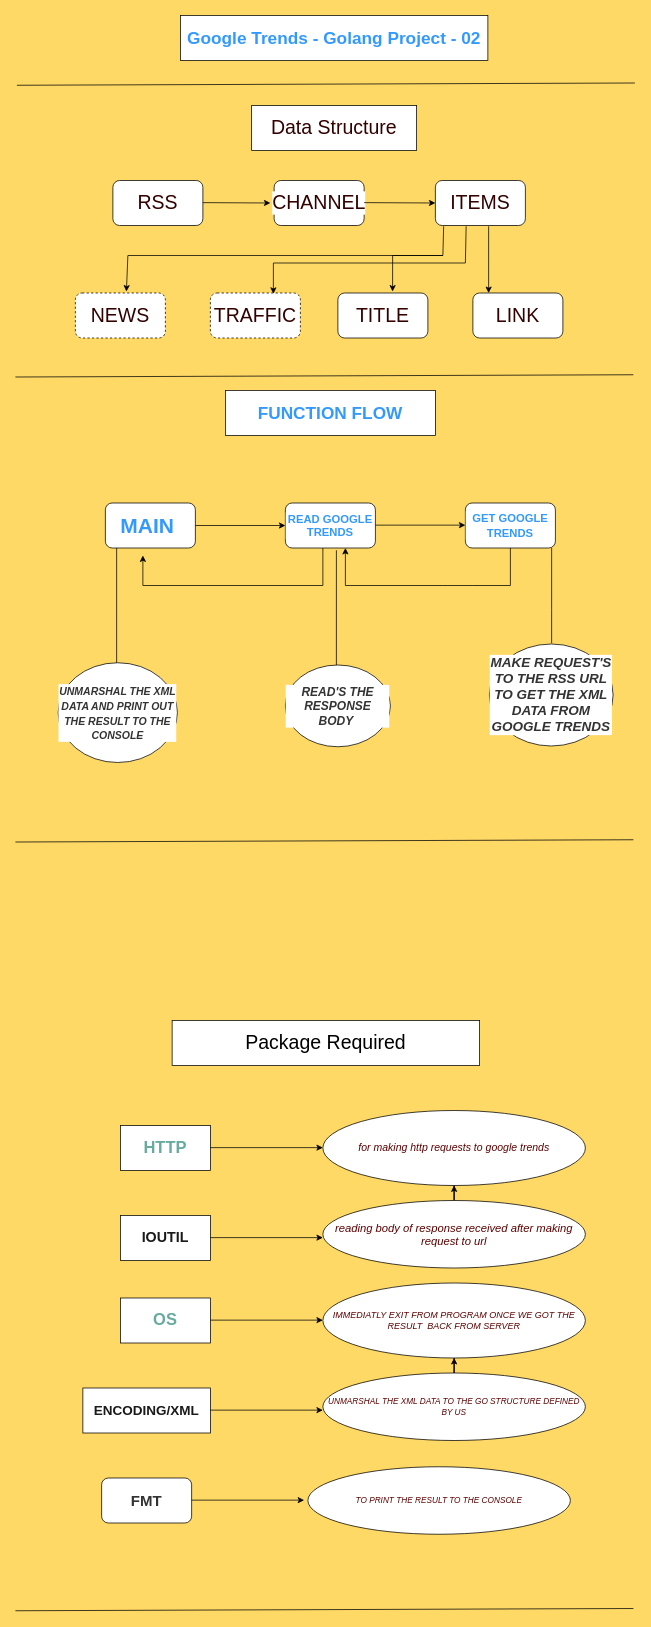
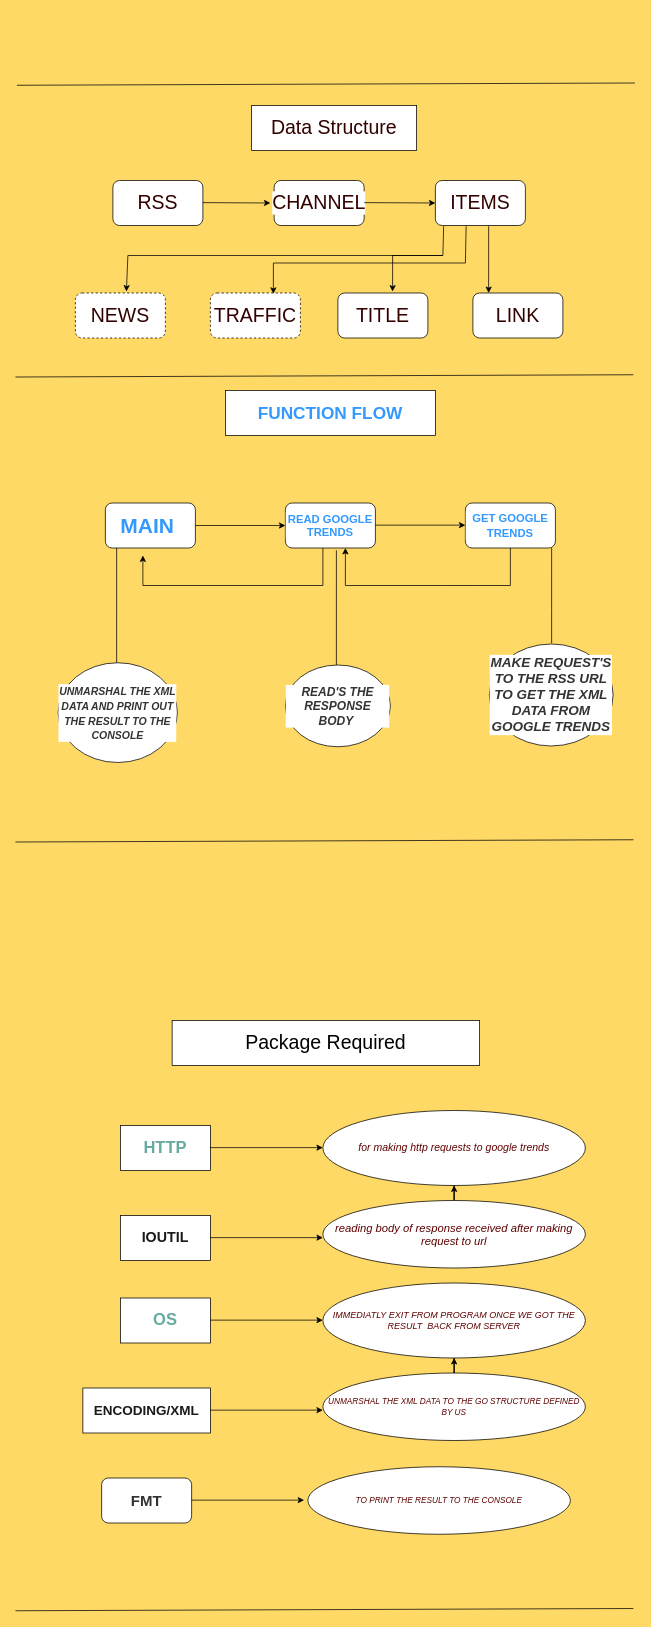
(334, 38) -> none
